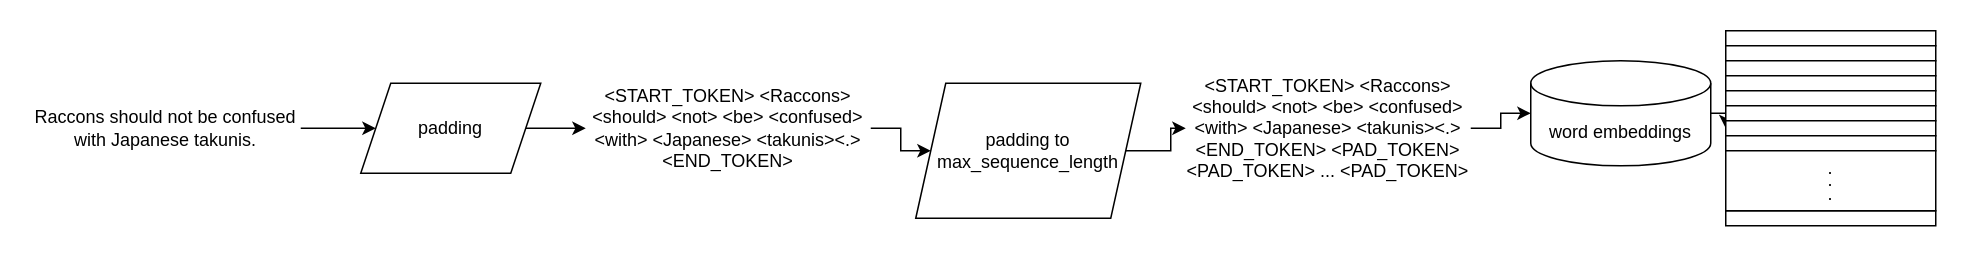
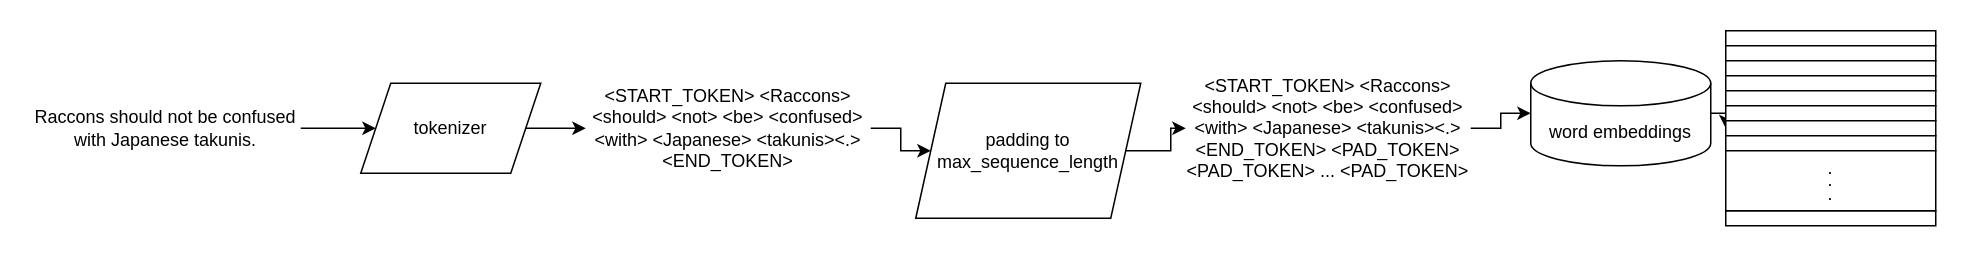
(451, 128) -> (451, 128)
